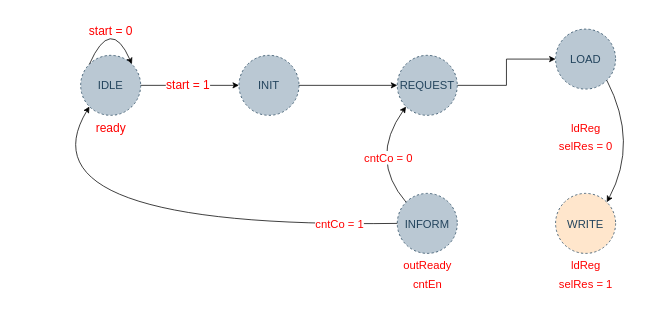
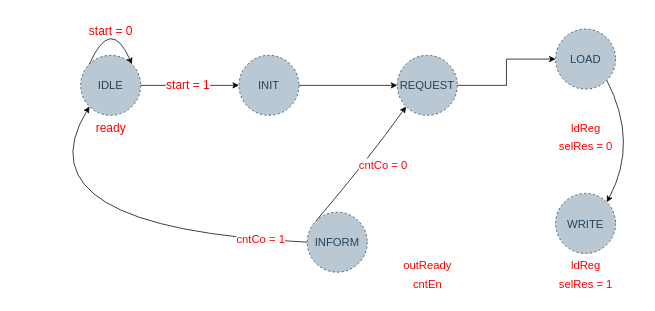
(427, 223) -> (337, 242)
(585, 223) -> (585, 223)
